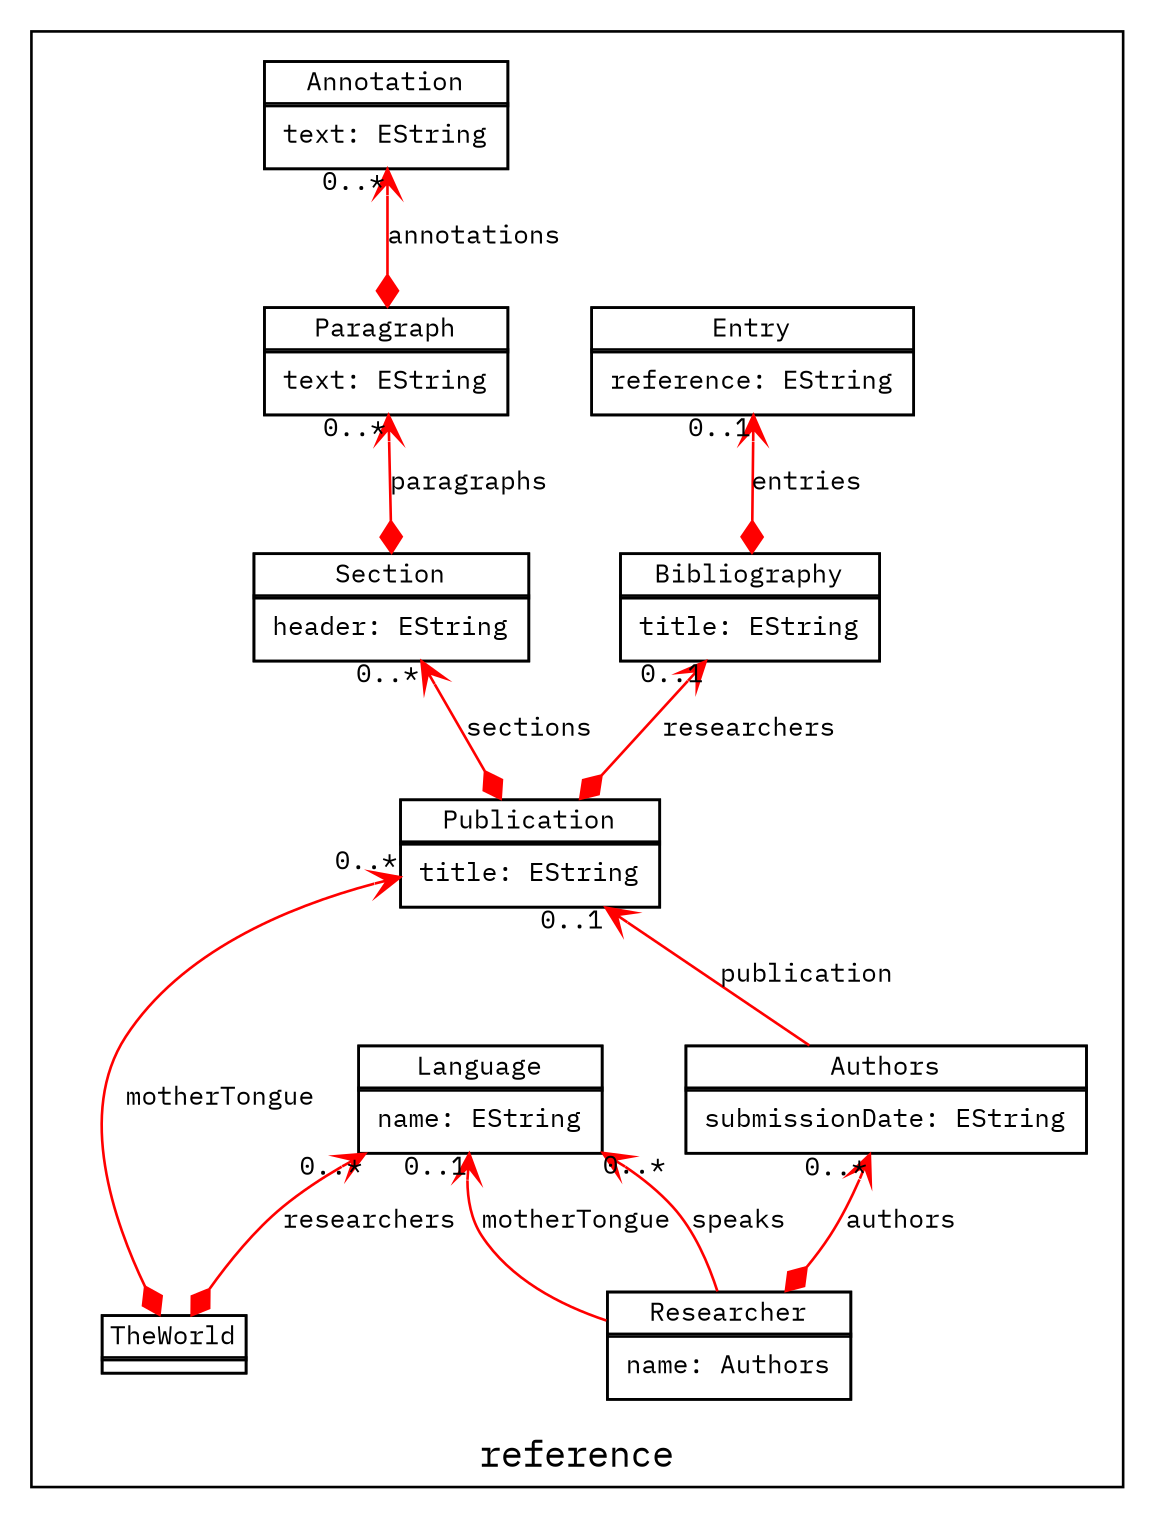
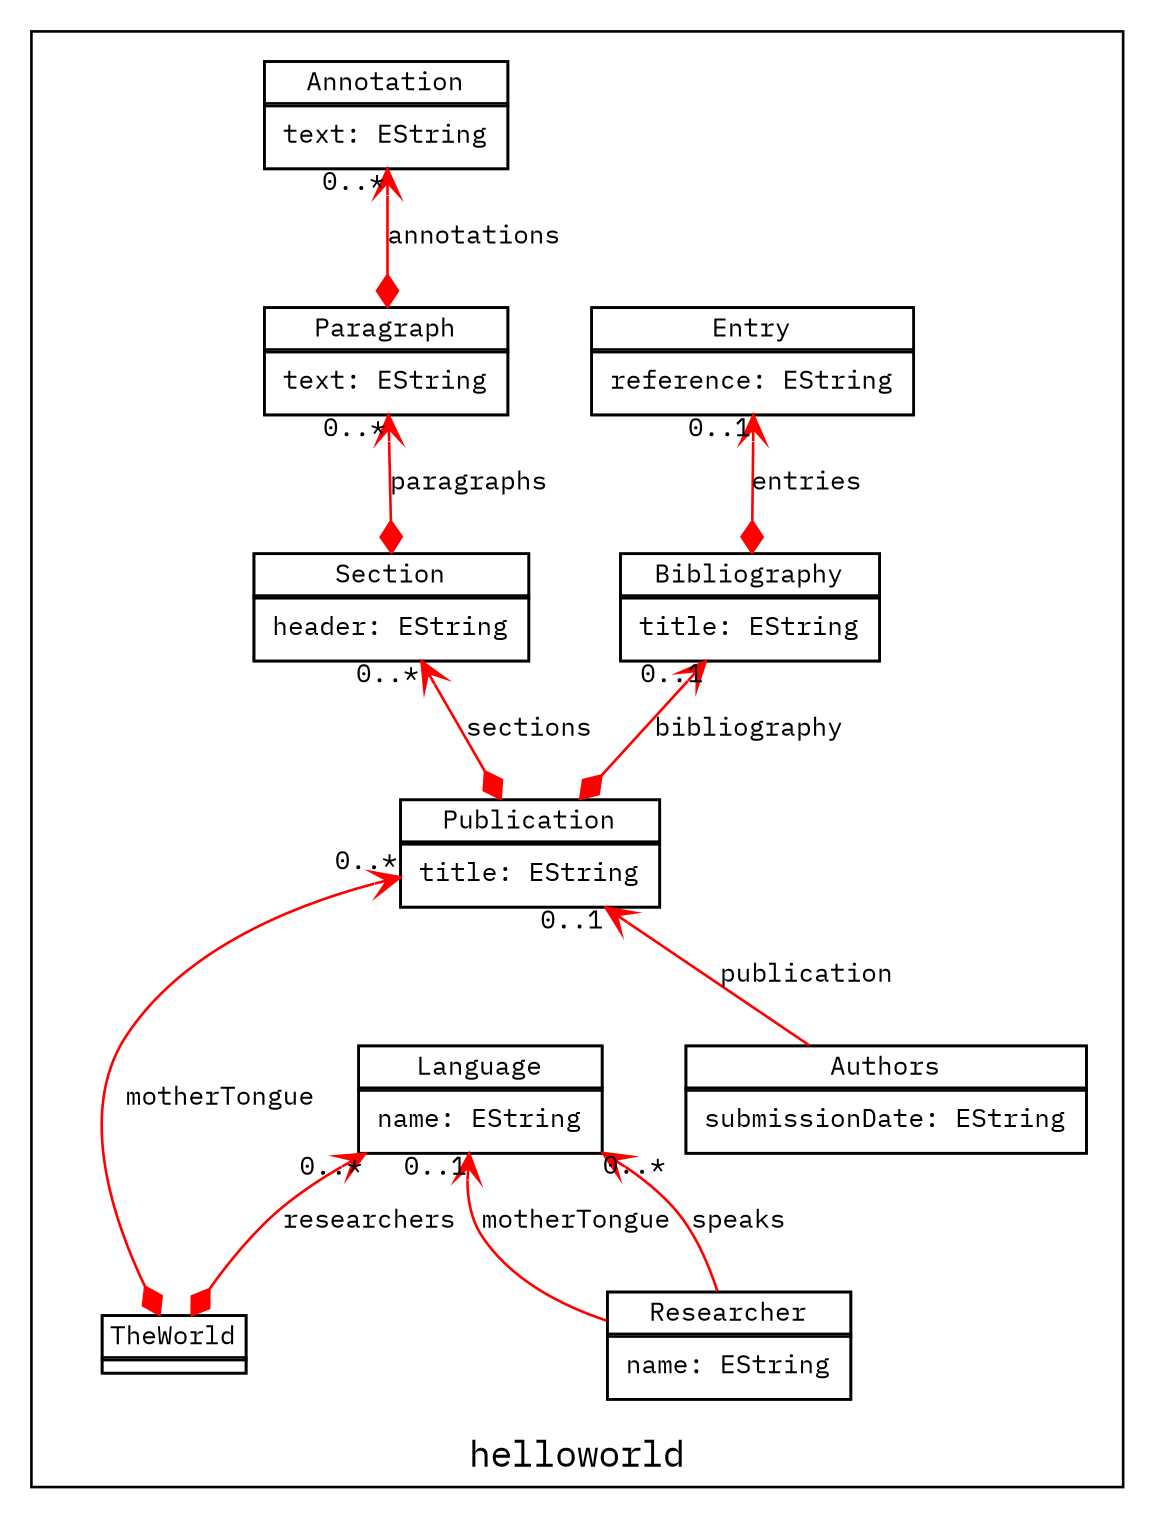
(750, 729) -> (750, 729)
(836, 1225) -> none
(729, 1365) -> (729, 1365)
(577, 1457) -> (577, 1457)
